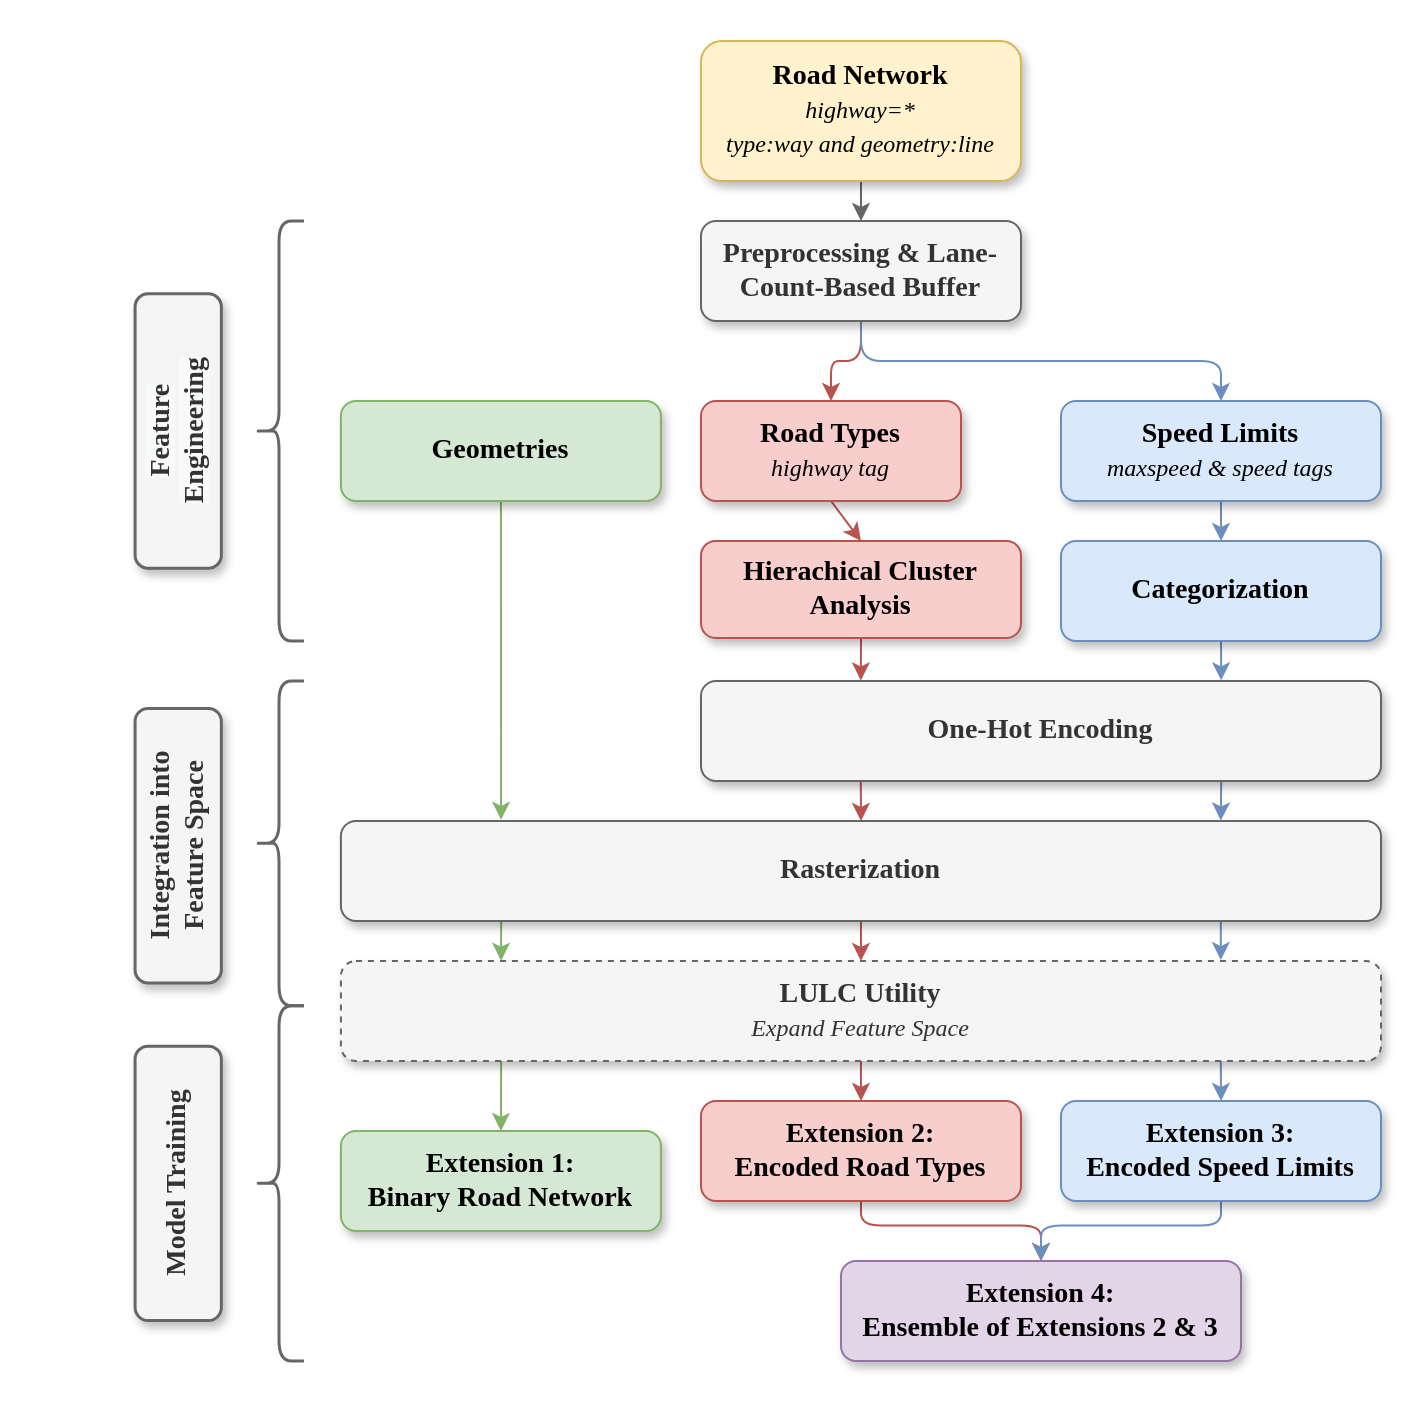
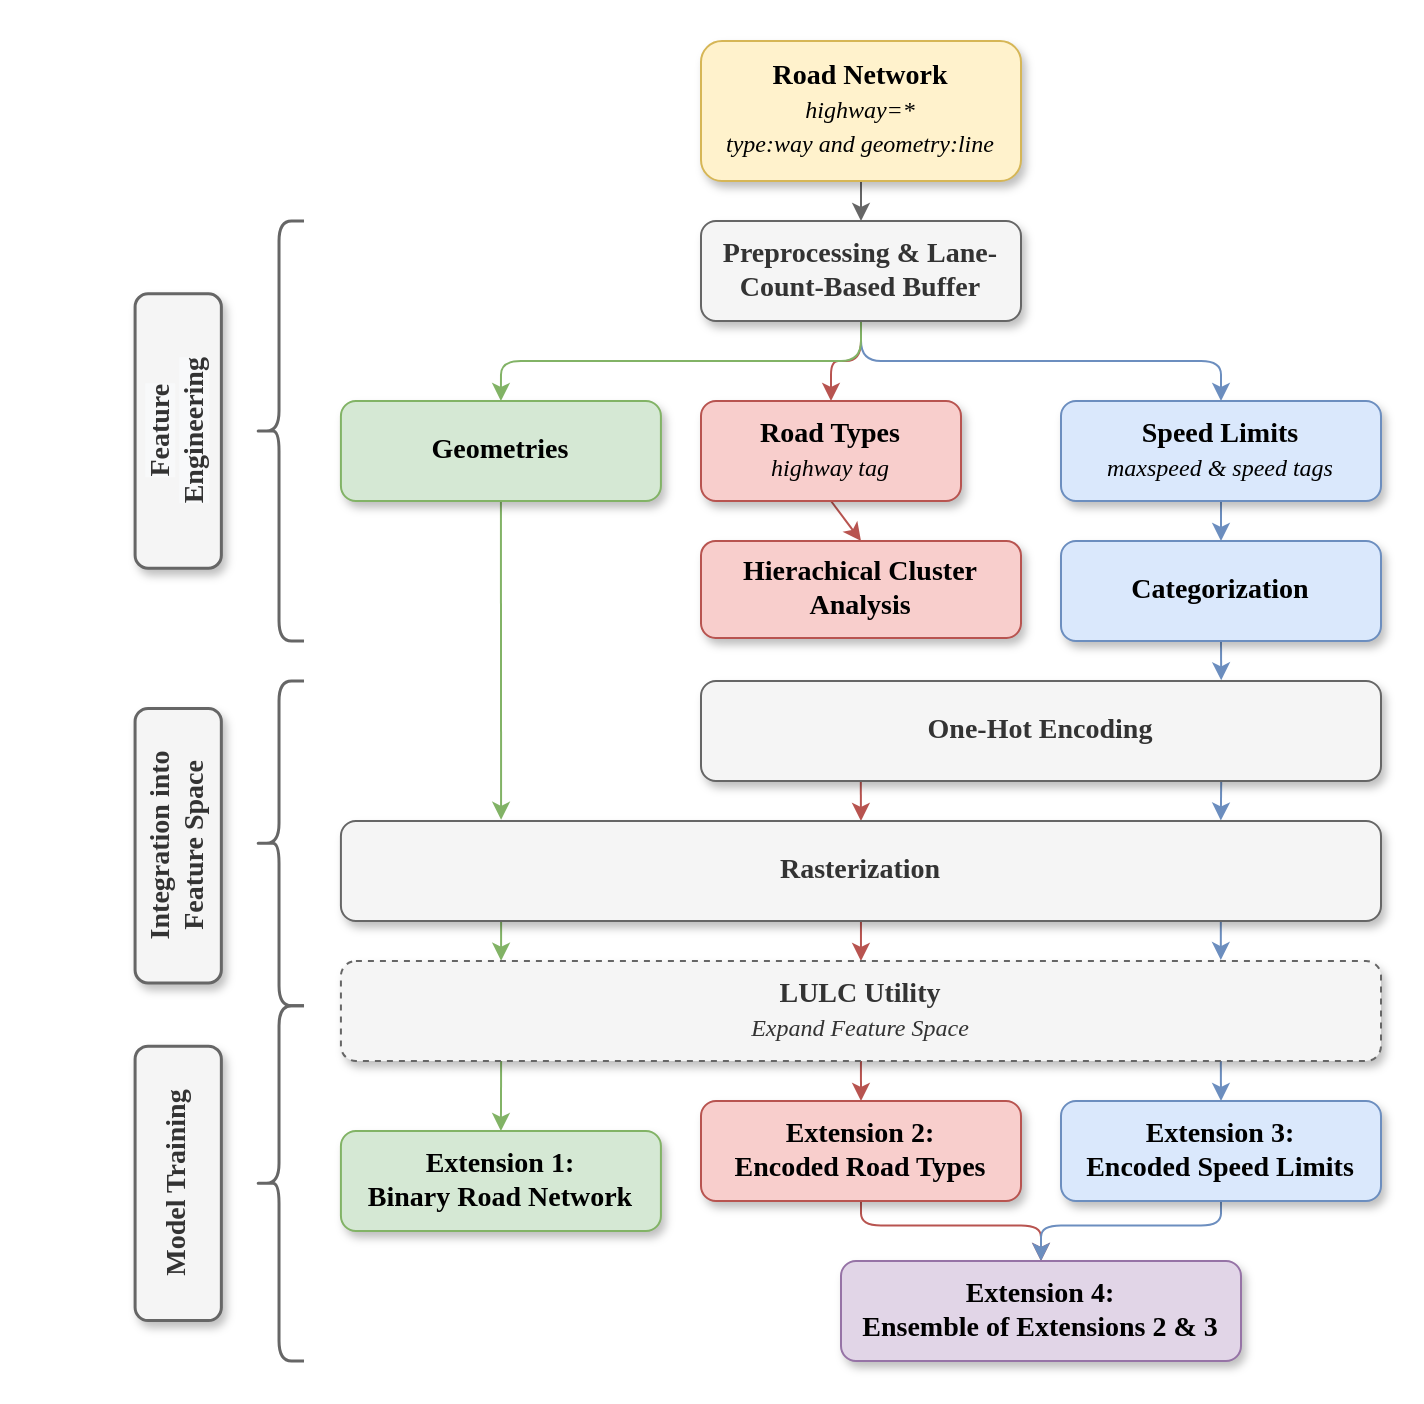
none -> (658, 361)
(861, 652) -> none
